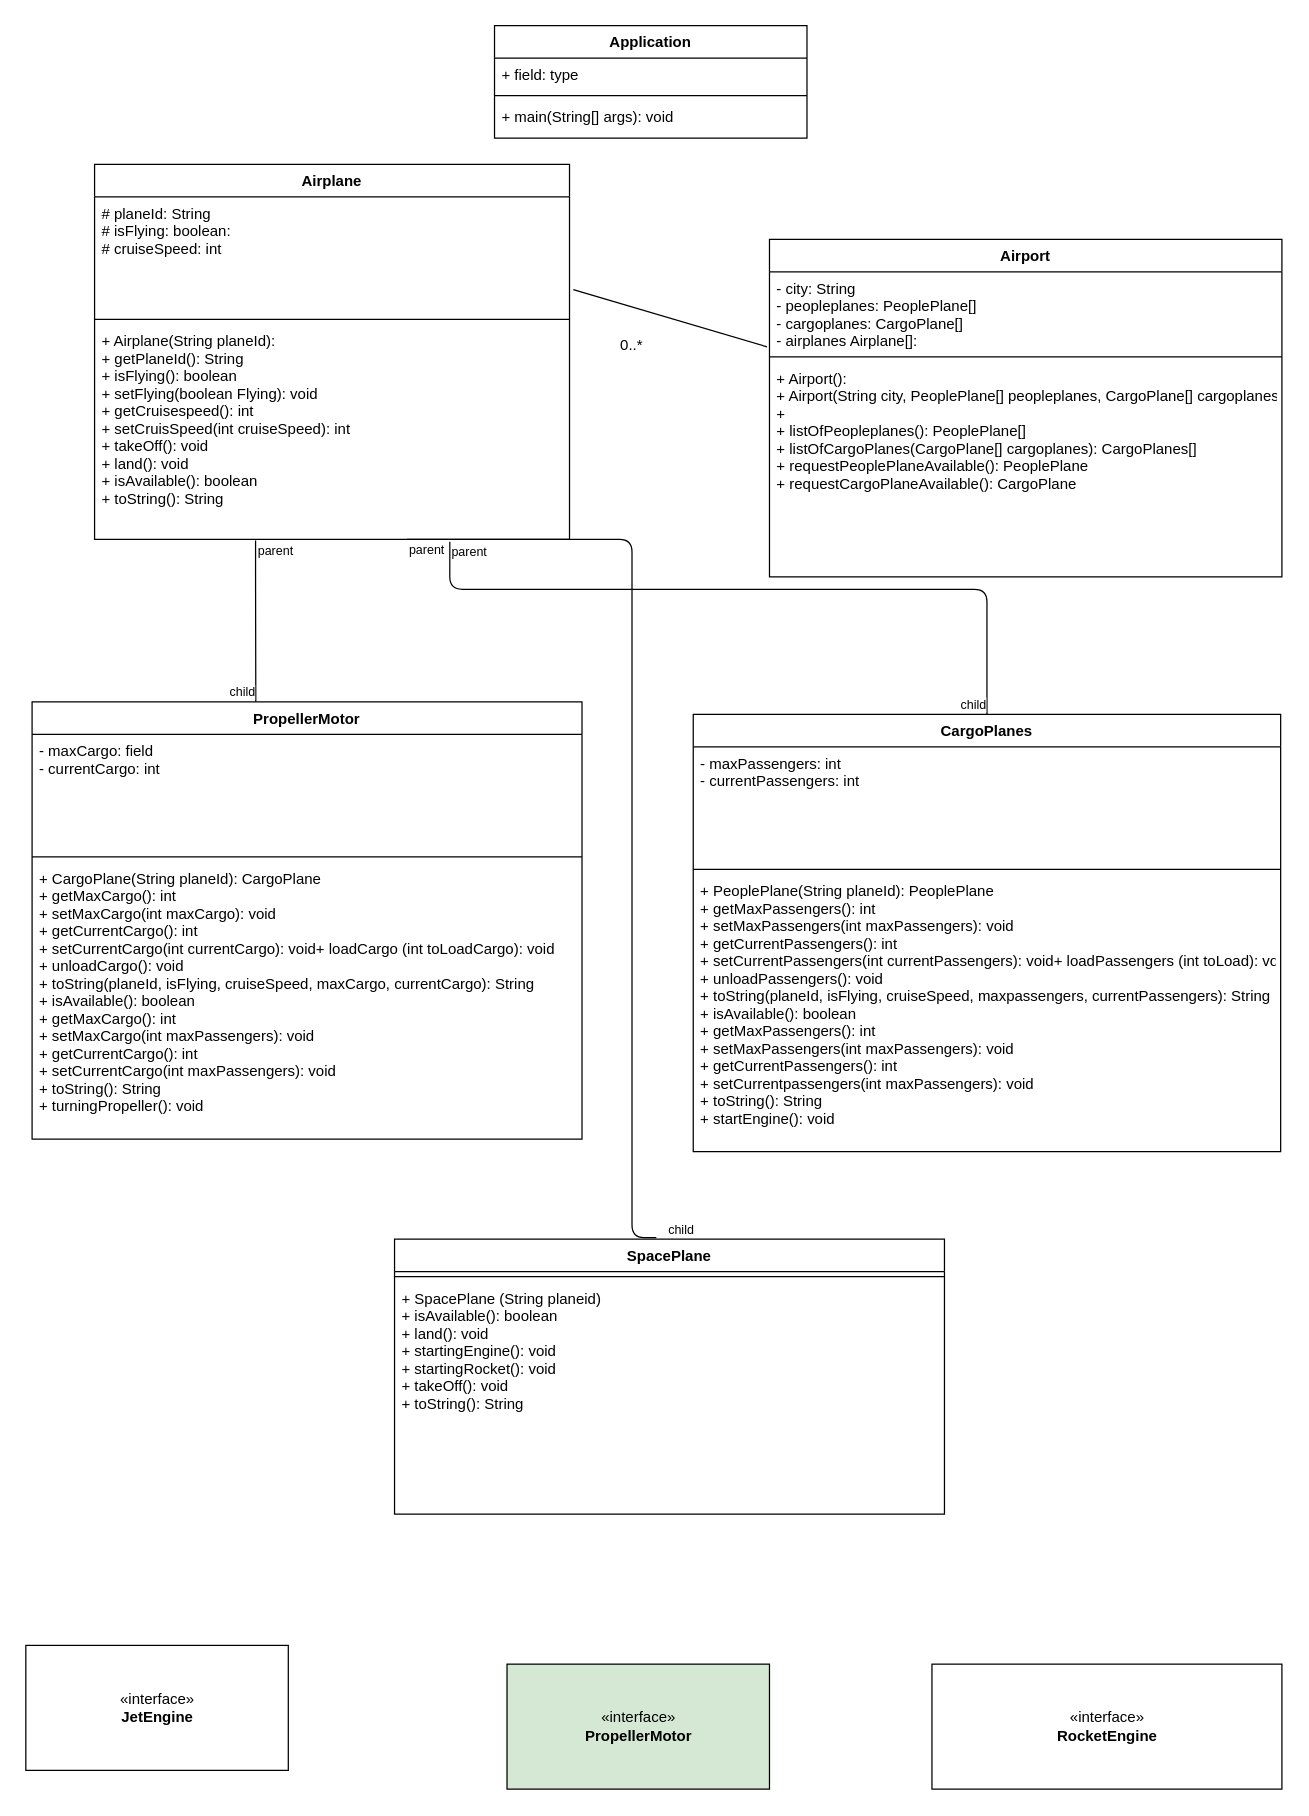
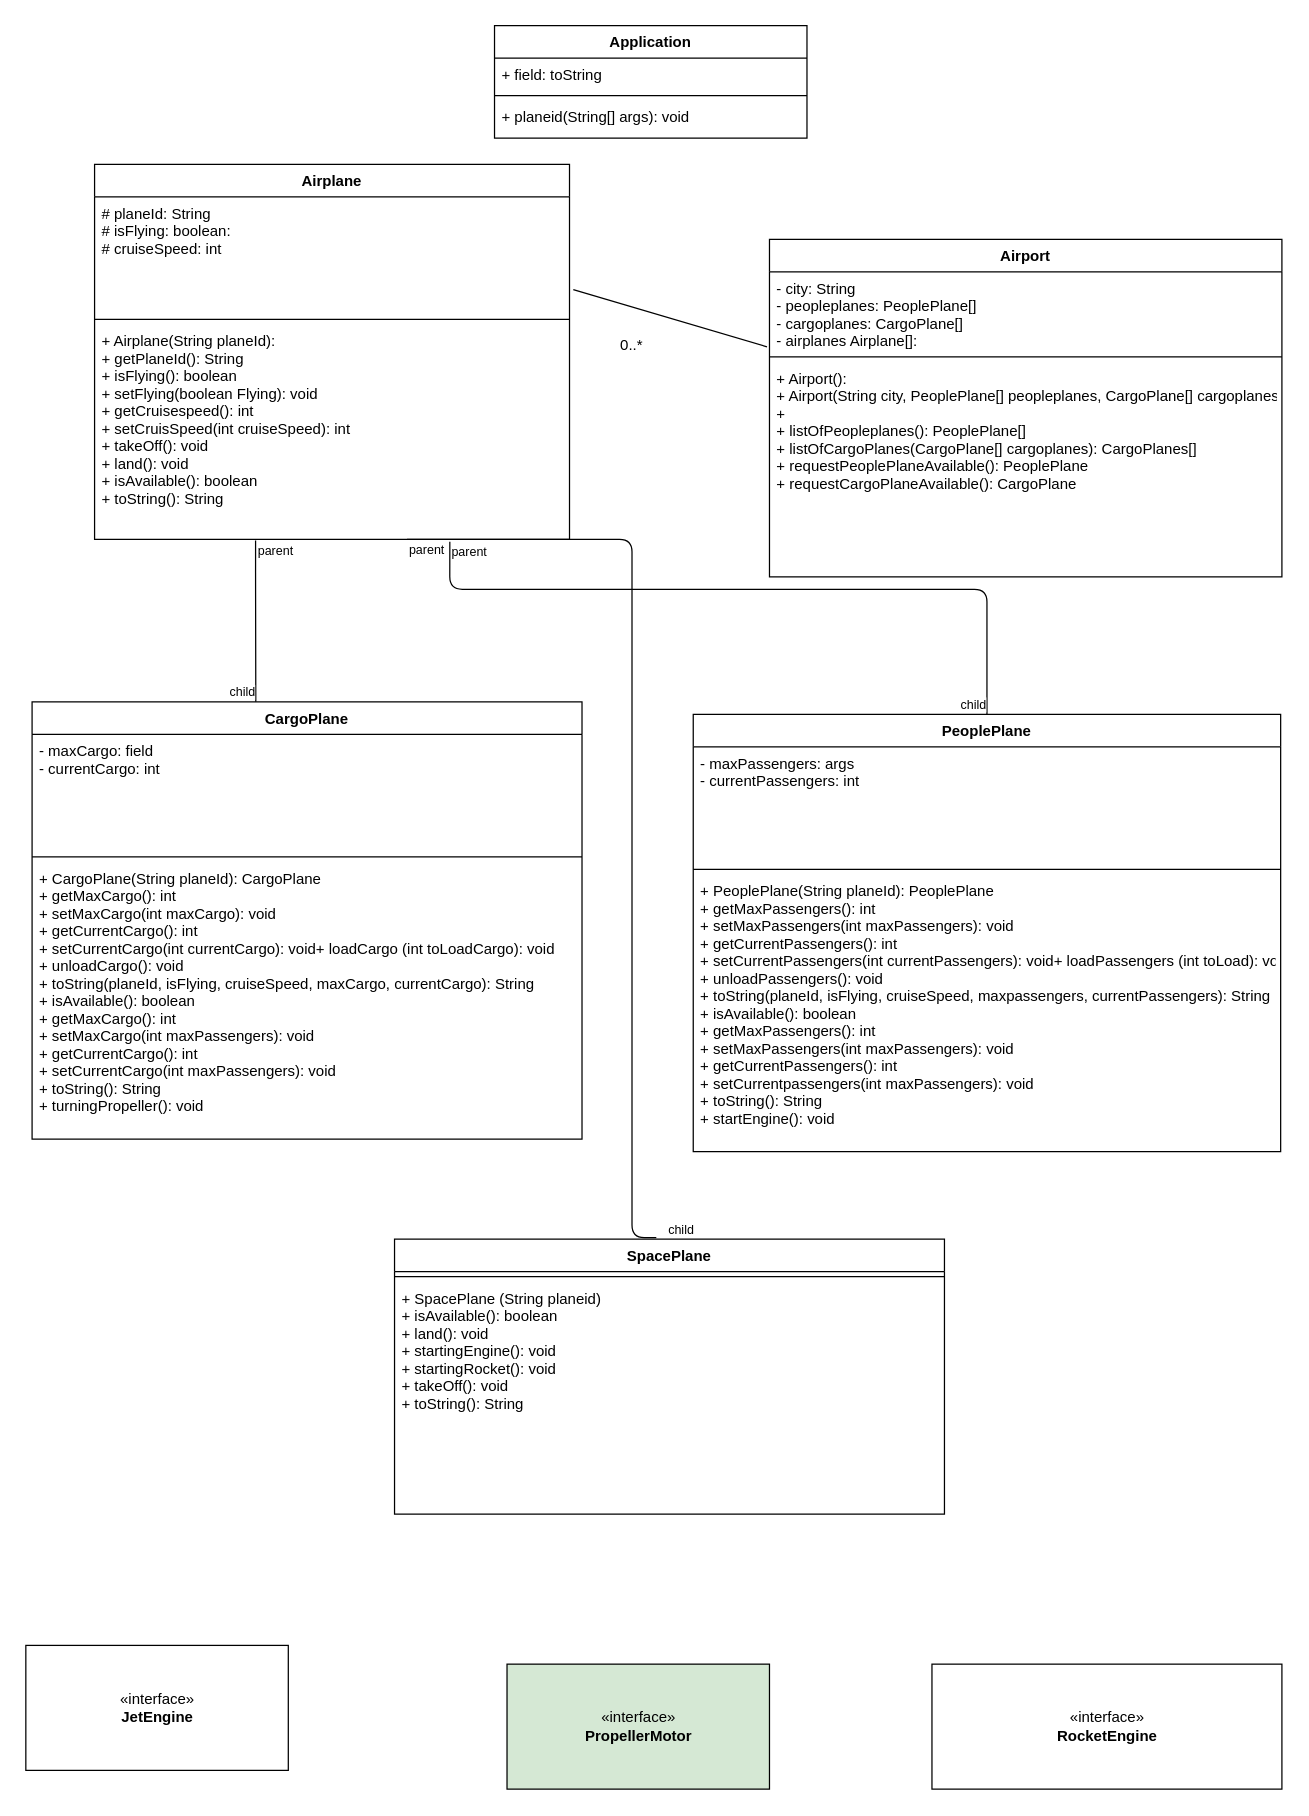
(546, 75) -> (561, 75)
(601, 118) -> (612, 118)
(306, 719) -> (306, 719)
(986, 731) -> (986, 731)
(776, 764) -> (782, 764)
